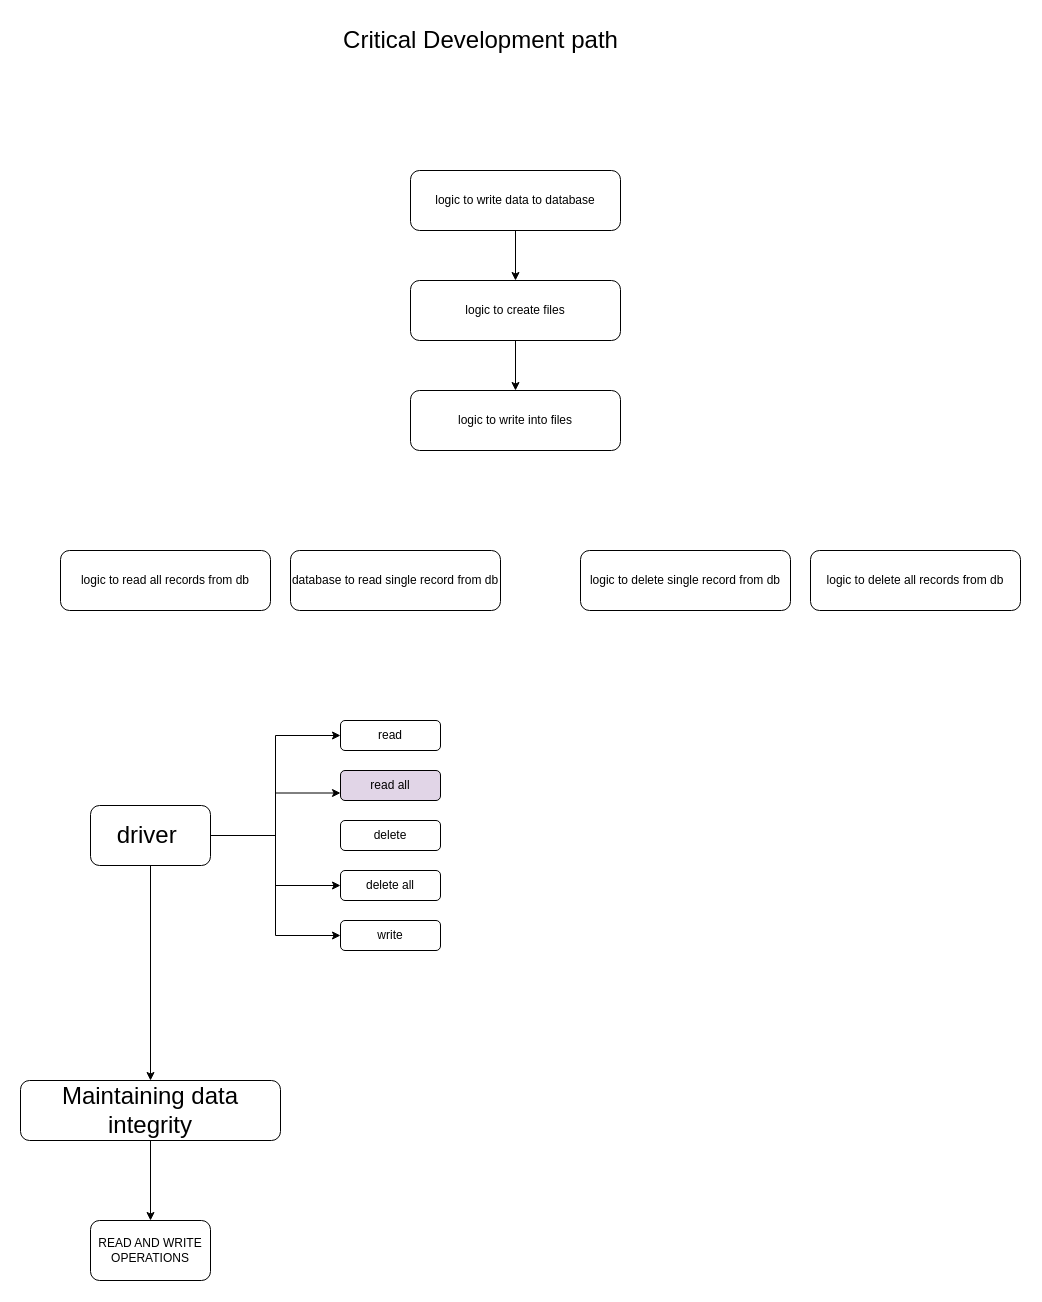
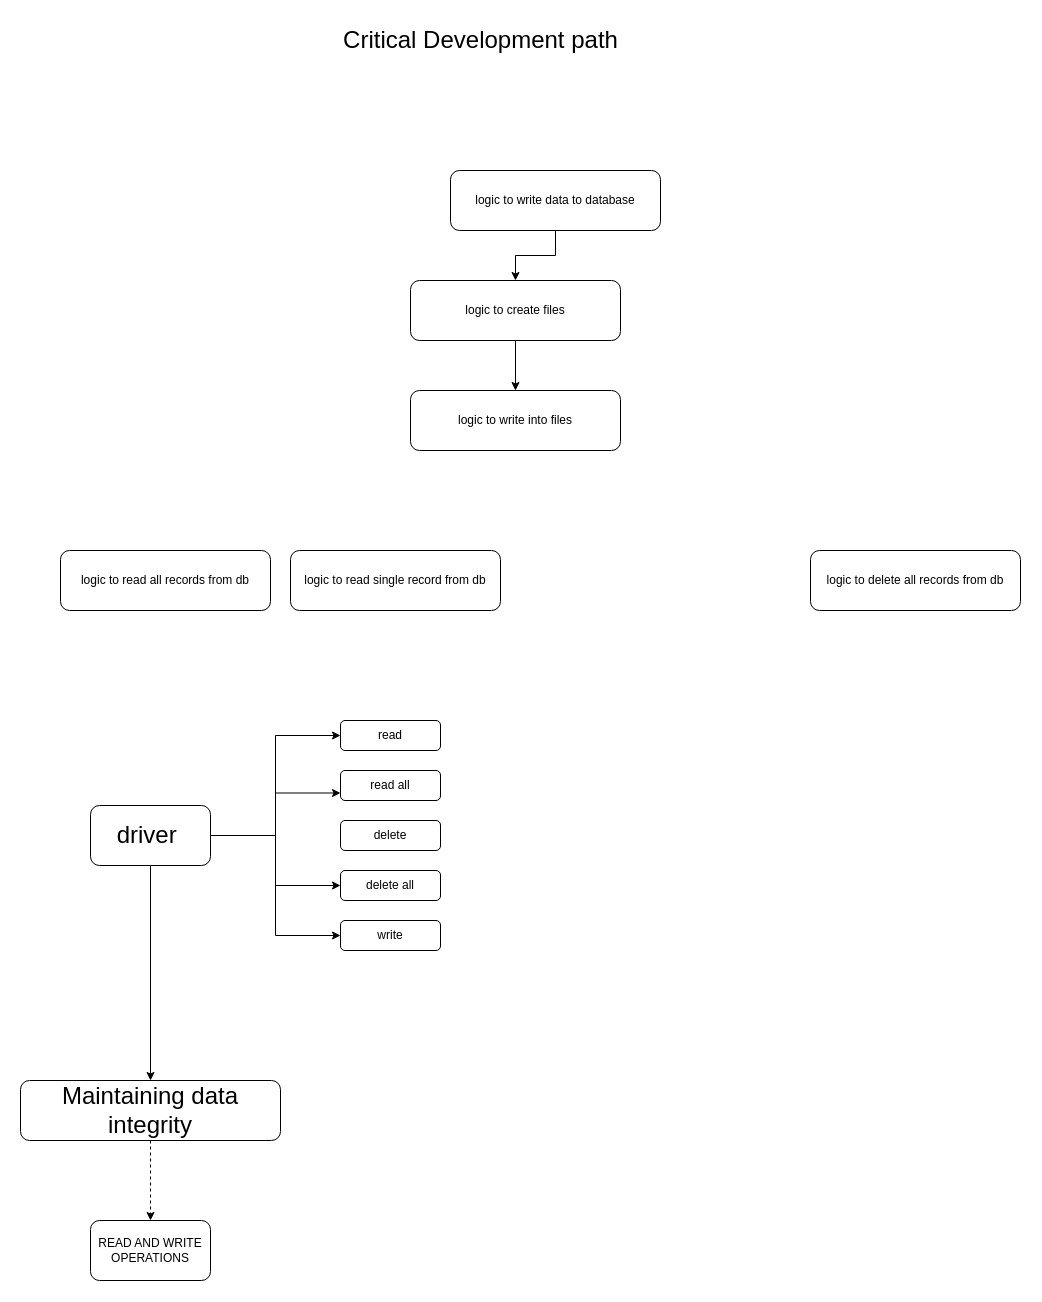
(516, 201) -> (556, 201)
(396, 581) -> (396, 581)
(686, 581) -> none
(391, 786) -> (391, 786)
(151, 1178) -> (151, 1178)
